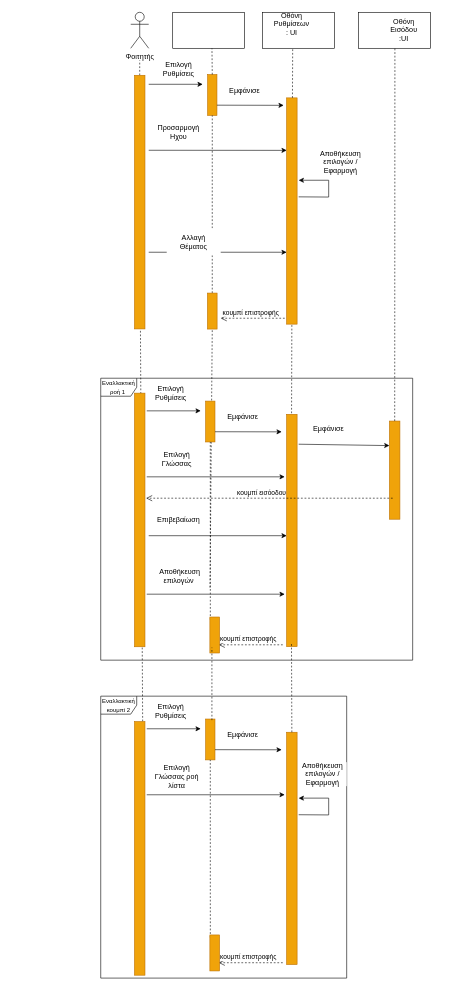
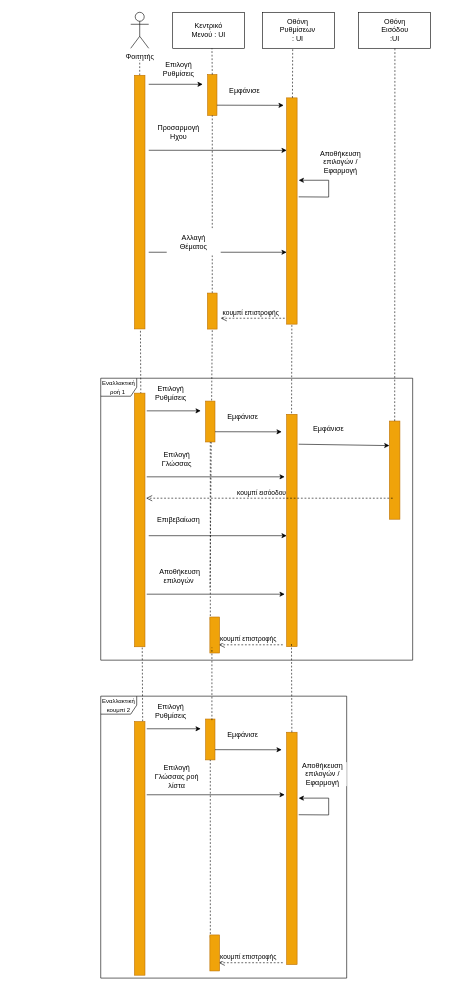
(292, 24) -> (298, 30)
none -> (209, 30)
(404, 30) -> (395, 30)
